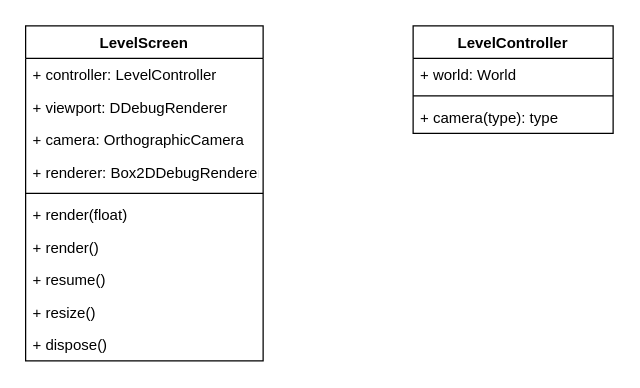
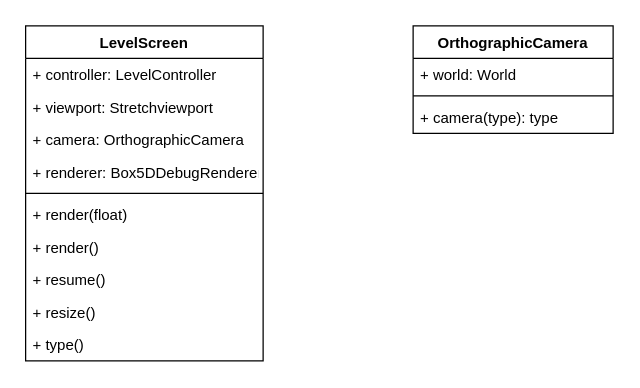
(513, 43) -> (513, 43)
(134, 108) -> (136, 108)
(153, 173) -> (153, 173)
(75, 345) -> (64, 345)
